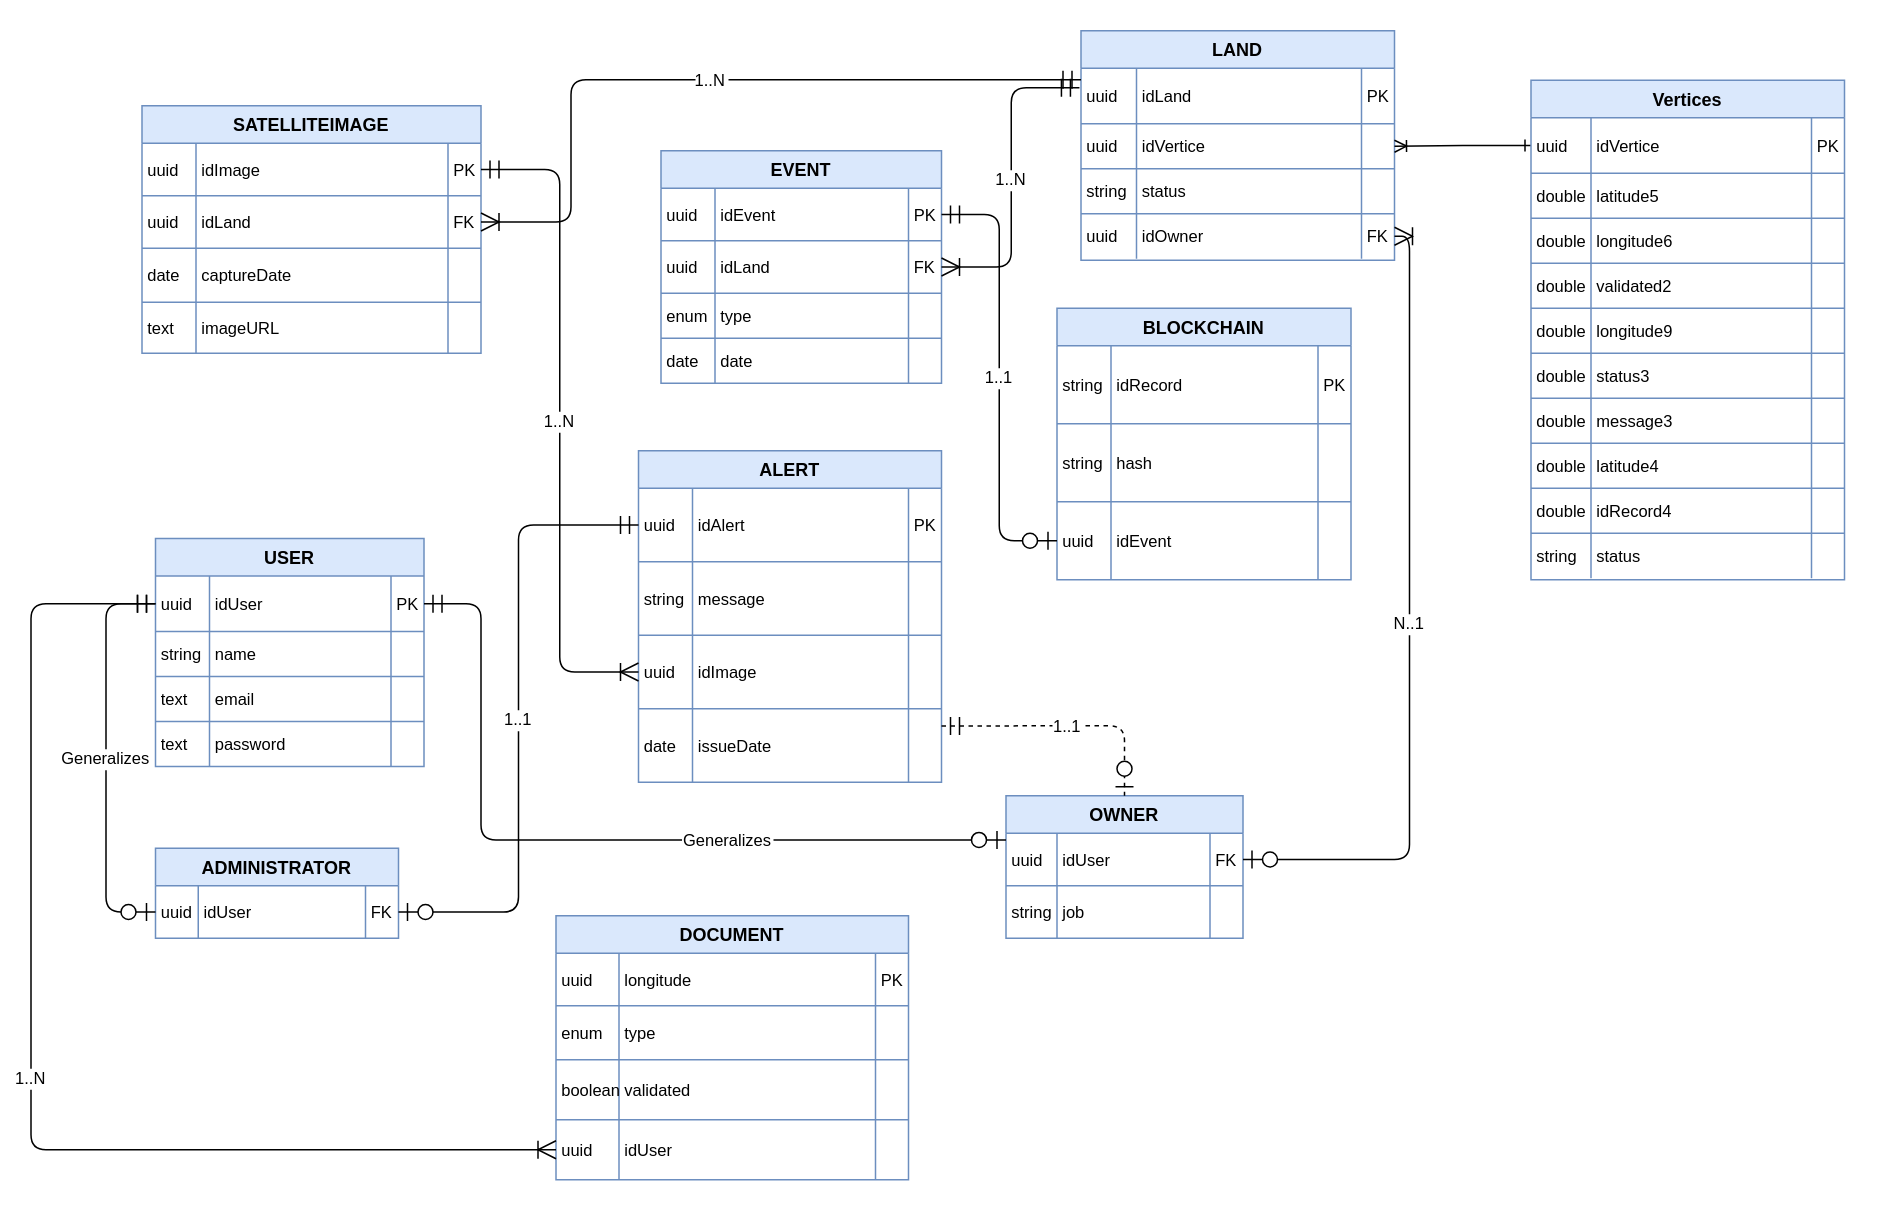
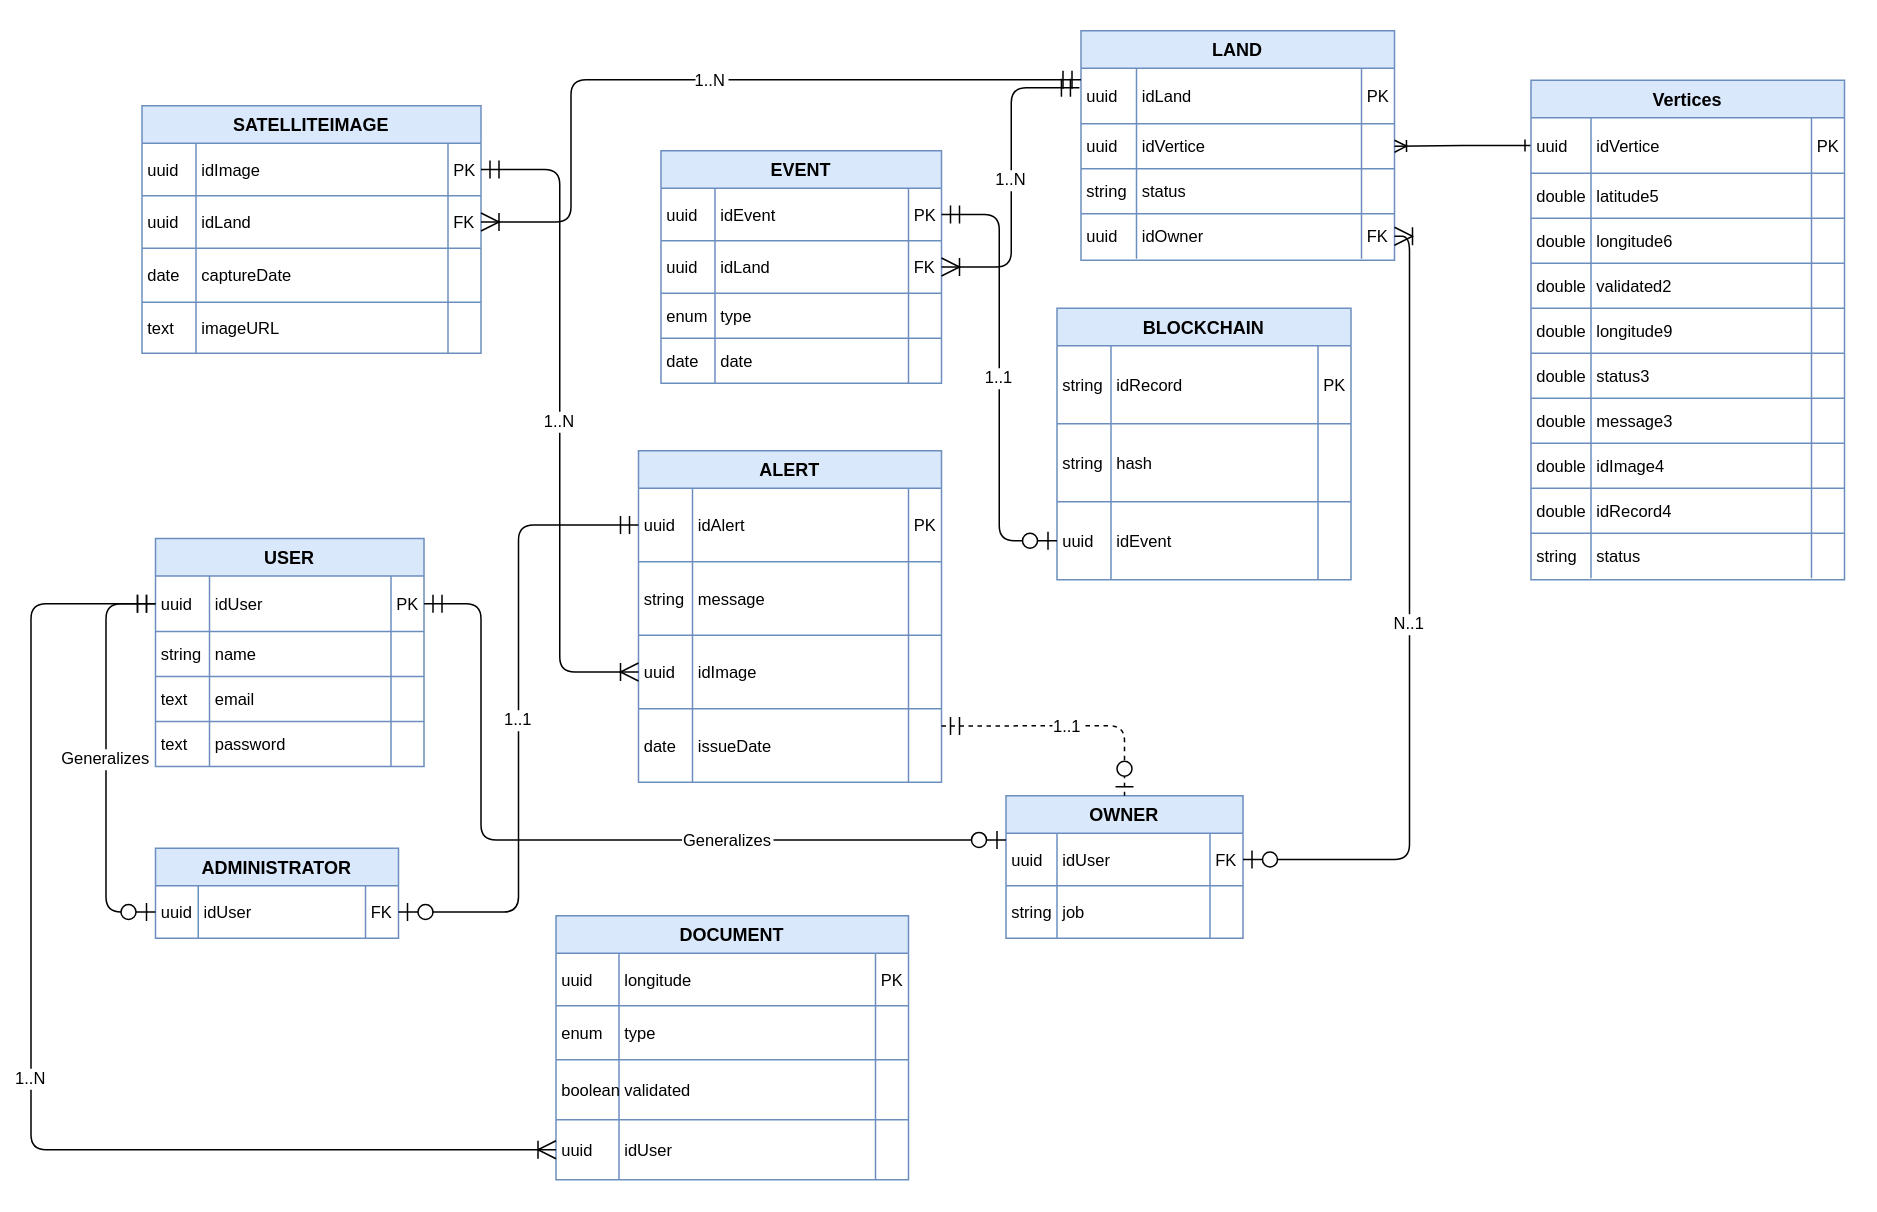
(1633, 466) -> (1631, 466)
